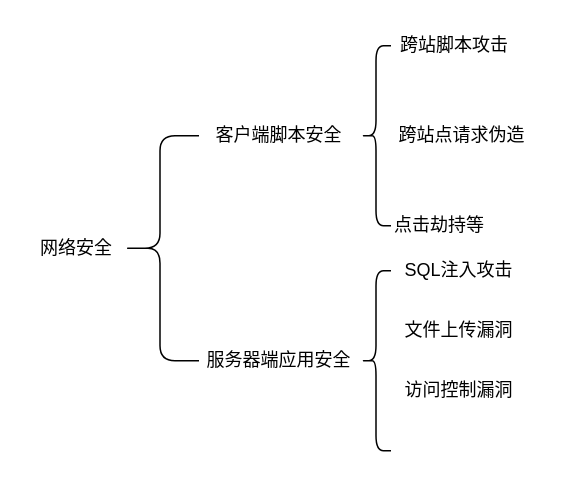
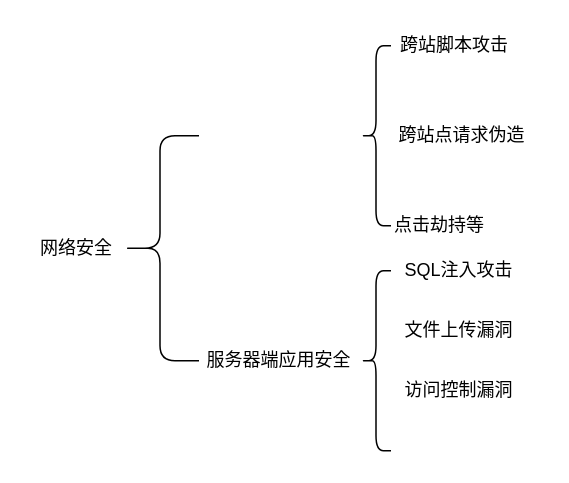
(278, 136) -> none
